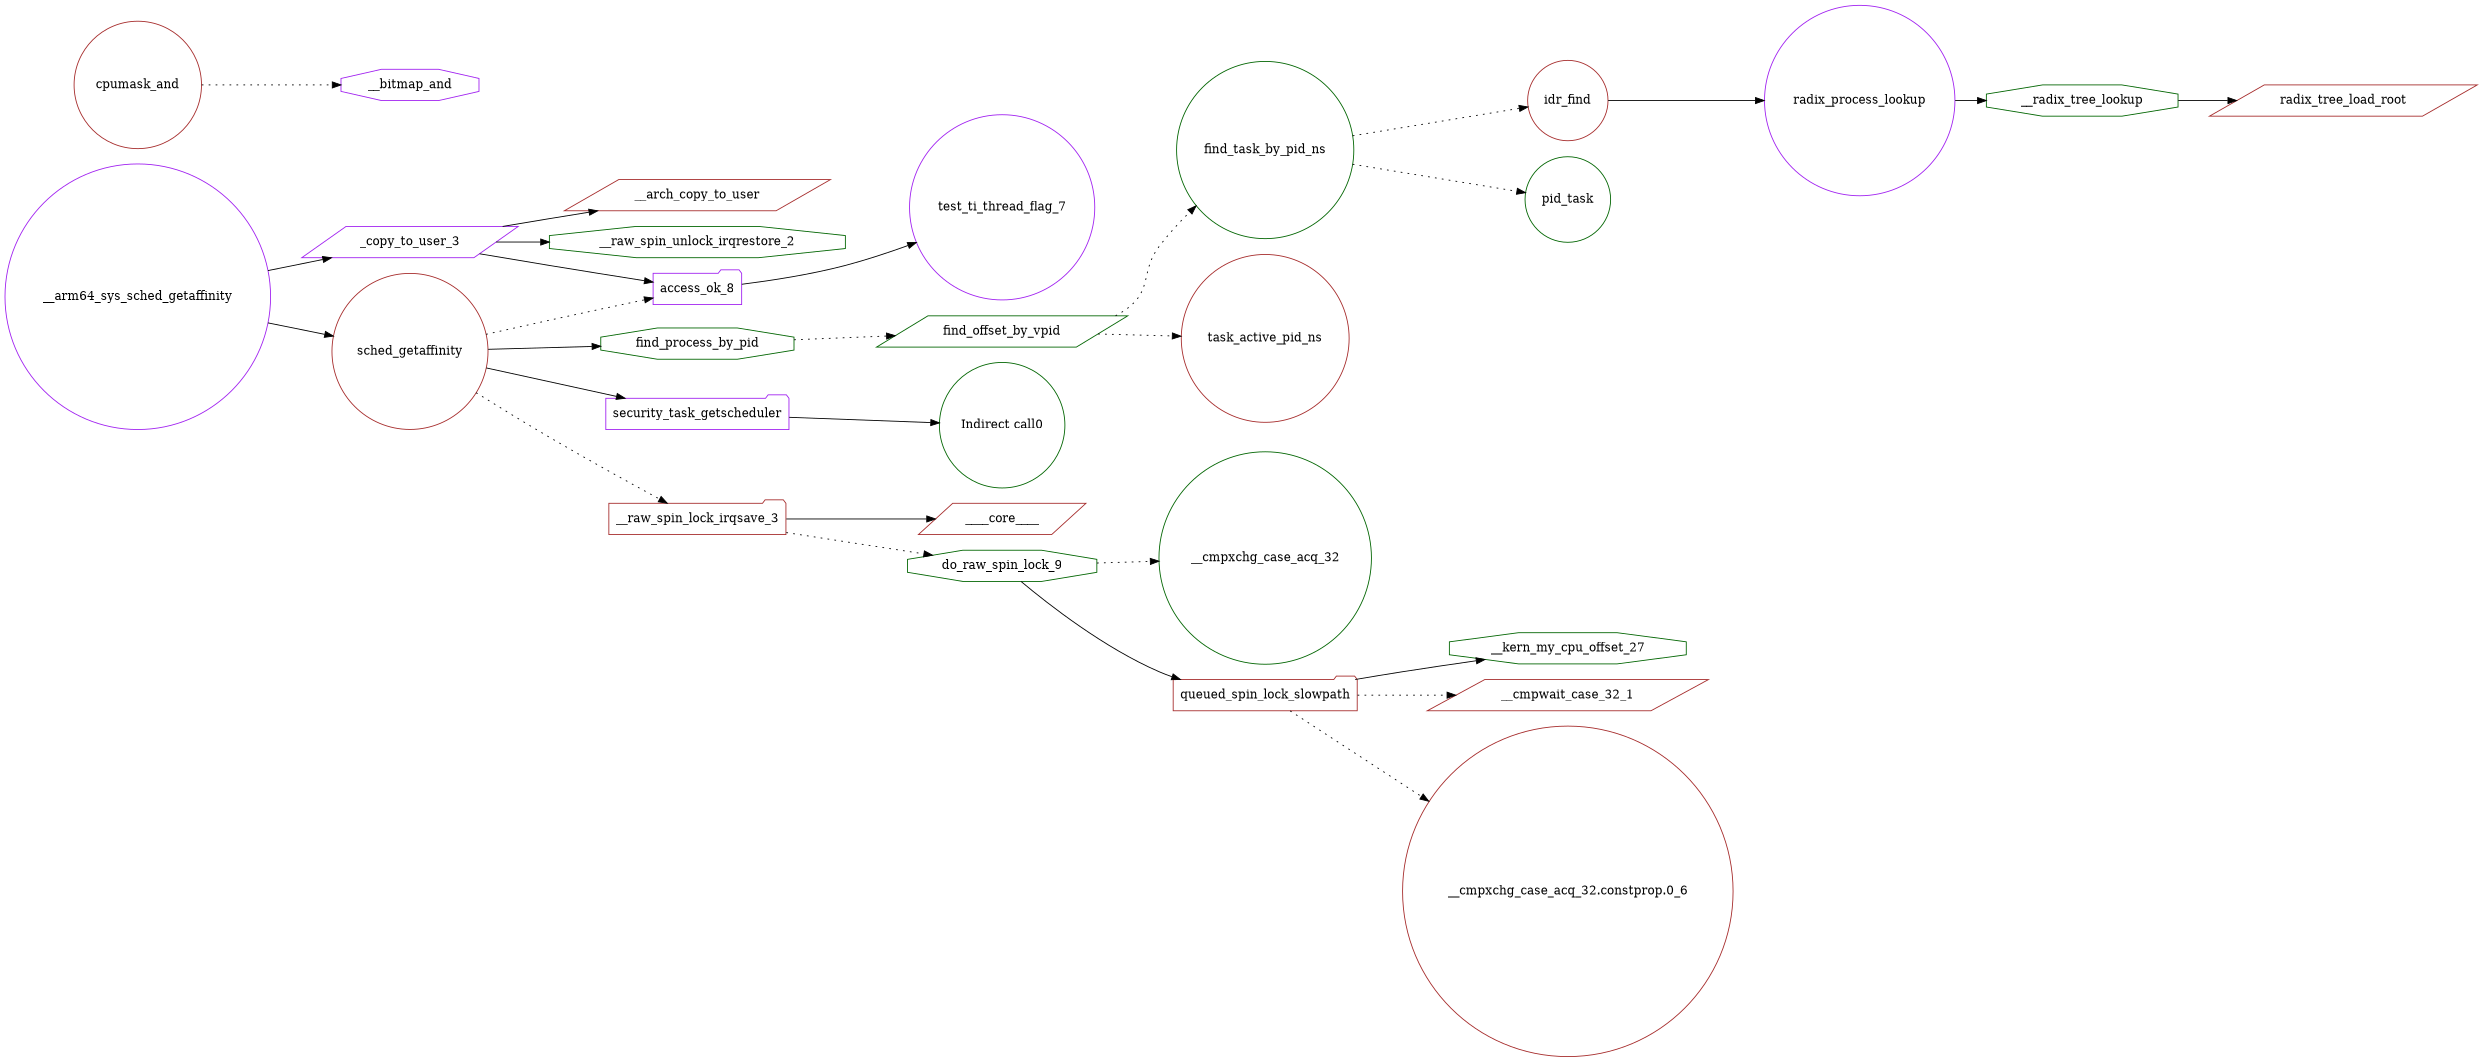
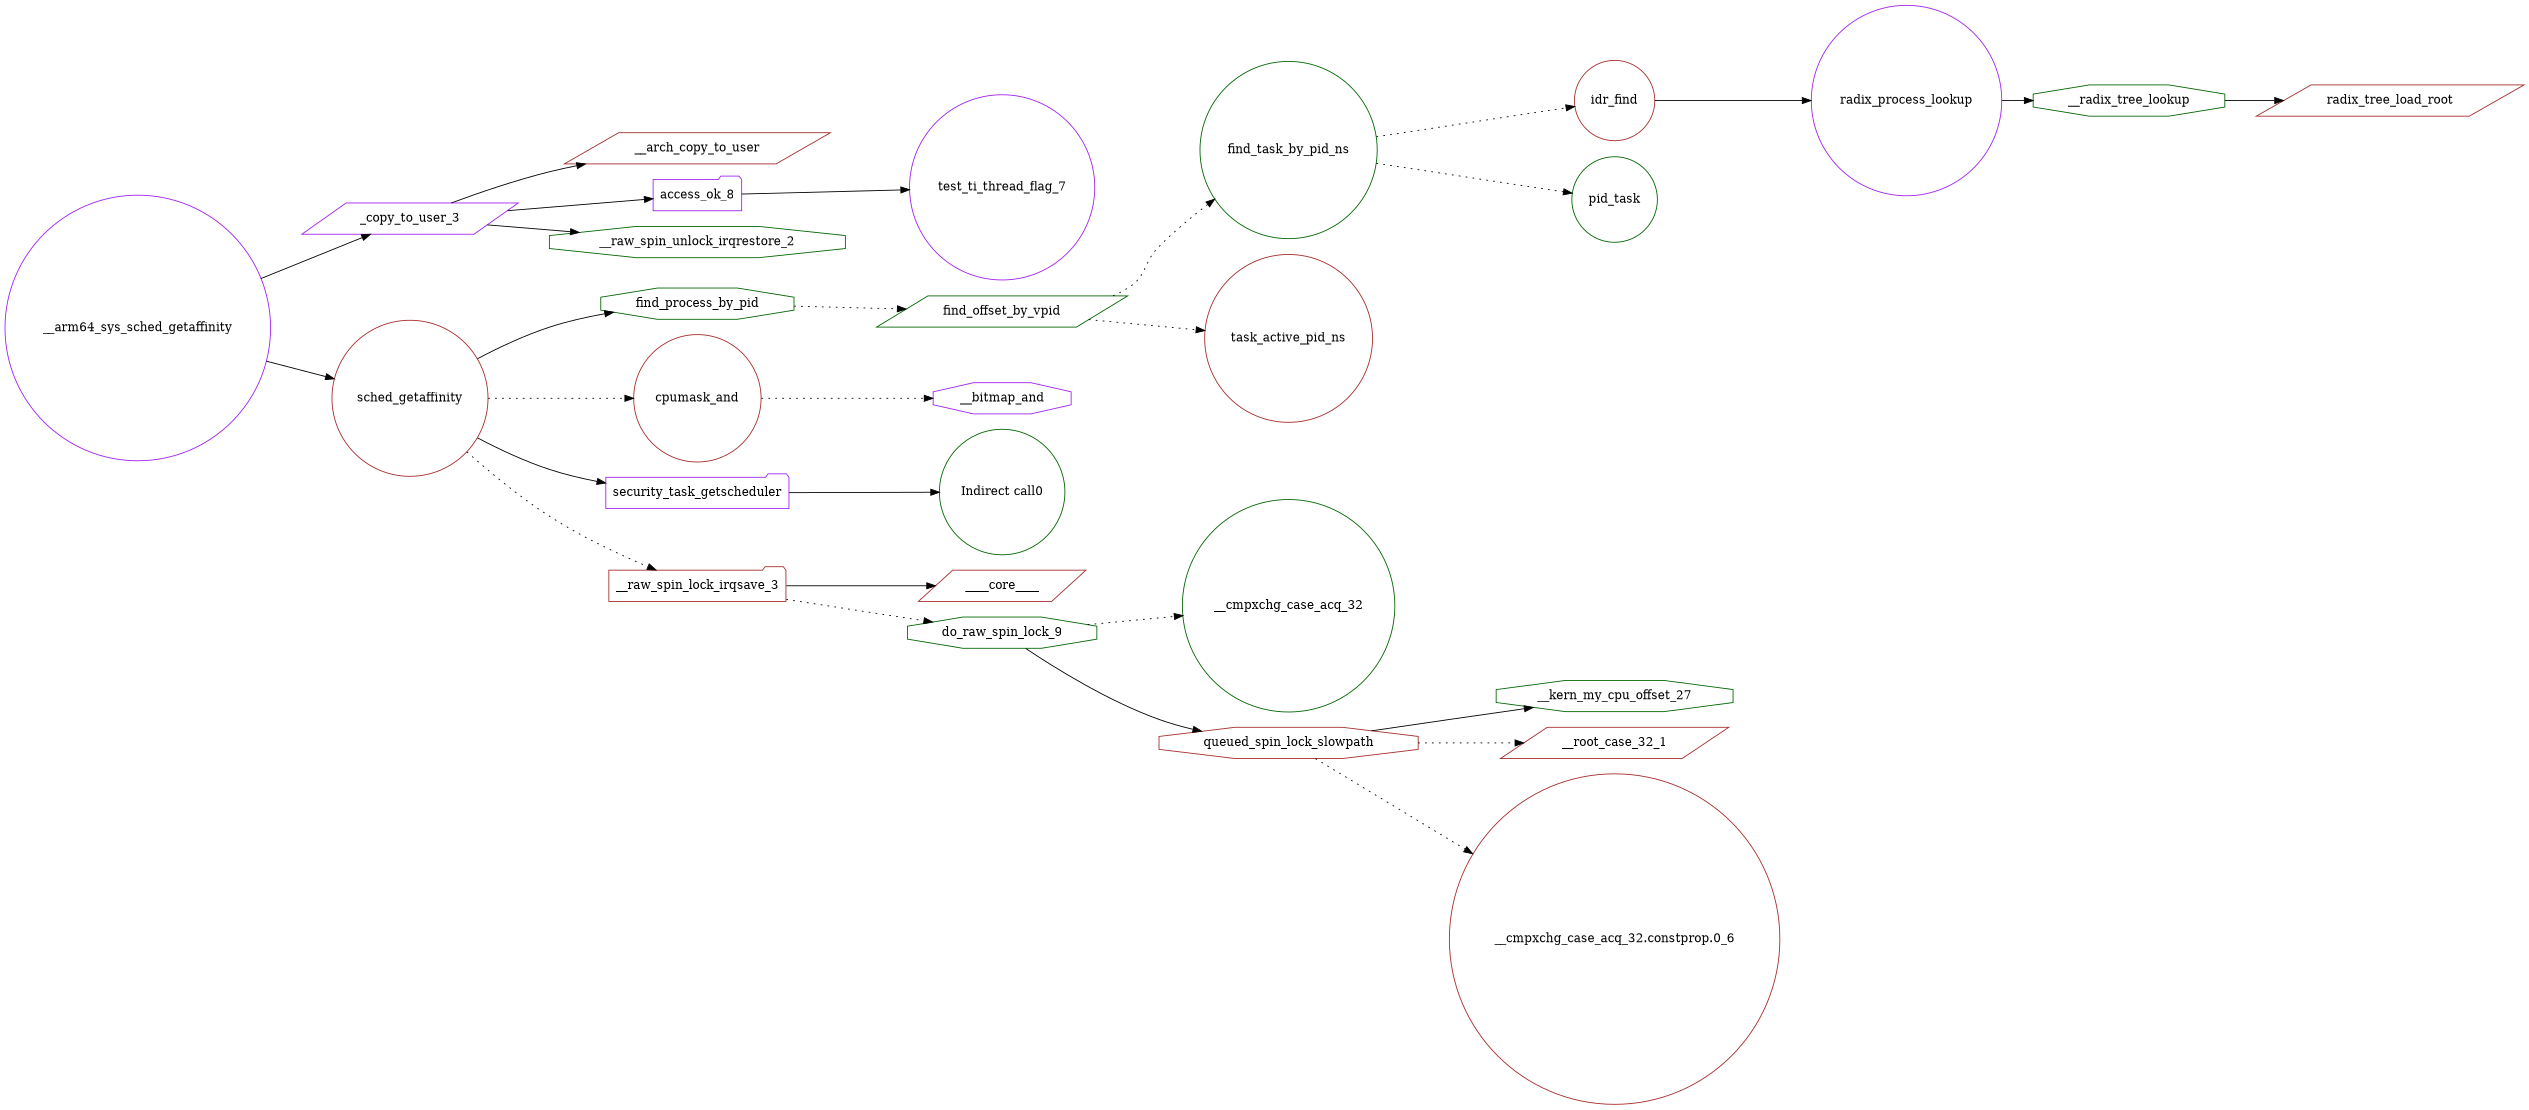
(565, 317) -> (557, 398)
(1265, 695) -> (1289, 743)
(1568, 695) -> (1615, 743)
